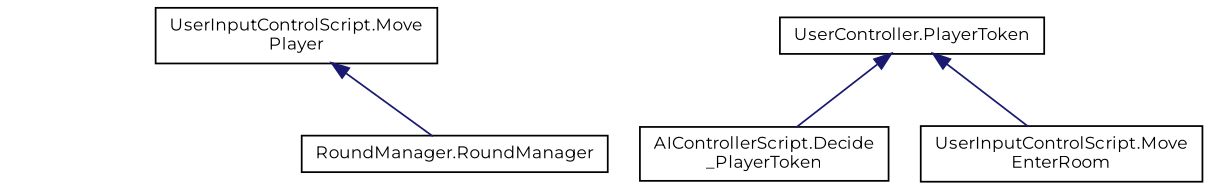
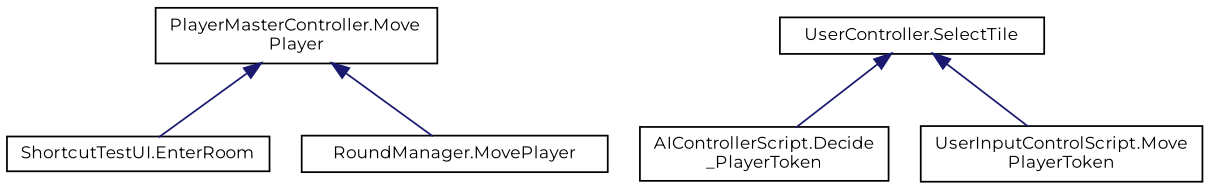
(296, 36) -> (296, 36)
(912, 36) -> (912, 36)
none -> (138, 154)
(455, 154) -> (455, 154)
(1062, 154) -> (1062, 154)
